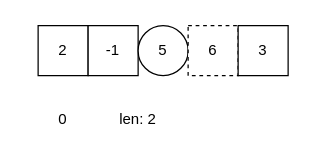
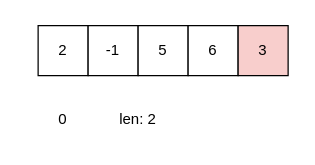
(163, 51) -> (163, 51)
(213, 51) -> (213, 51)
(263, 51) -> (263, 51)
